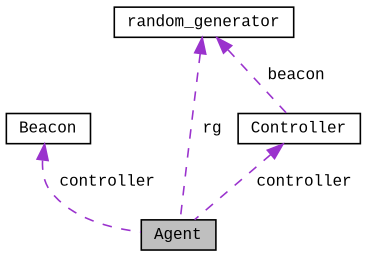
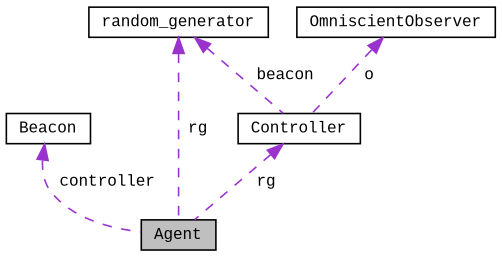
none -> (396, 22)
(300, 182) -> (262, 182)
